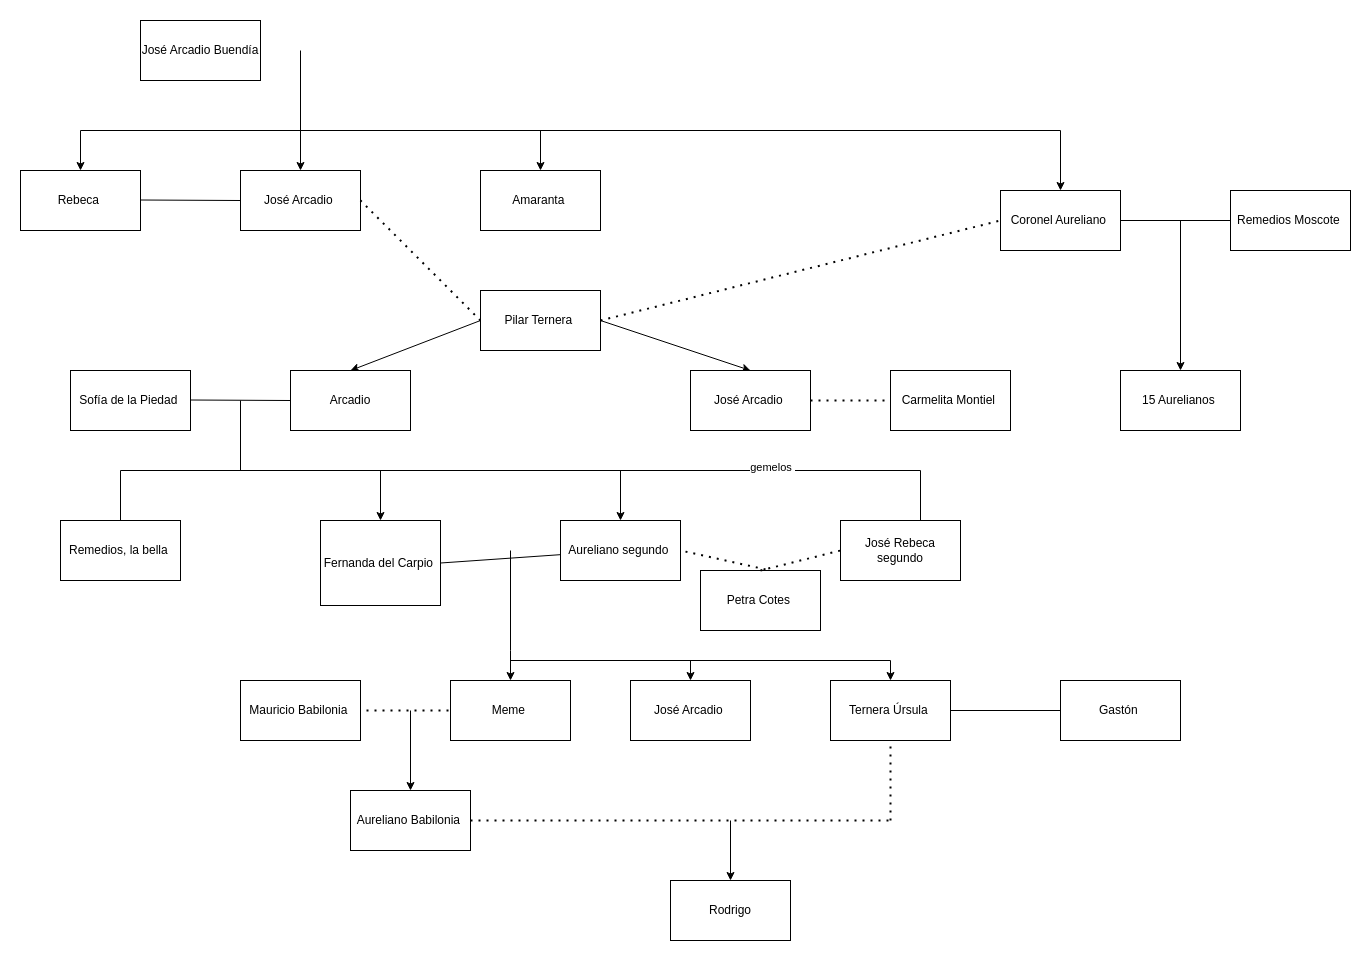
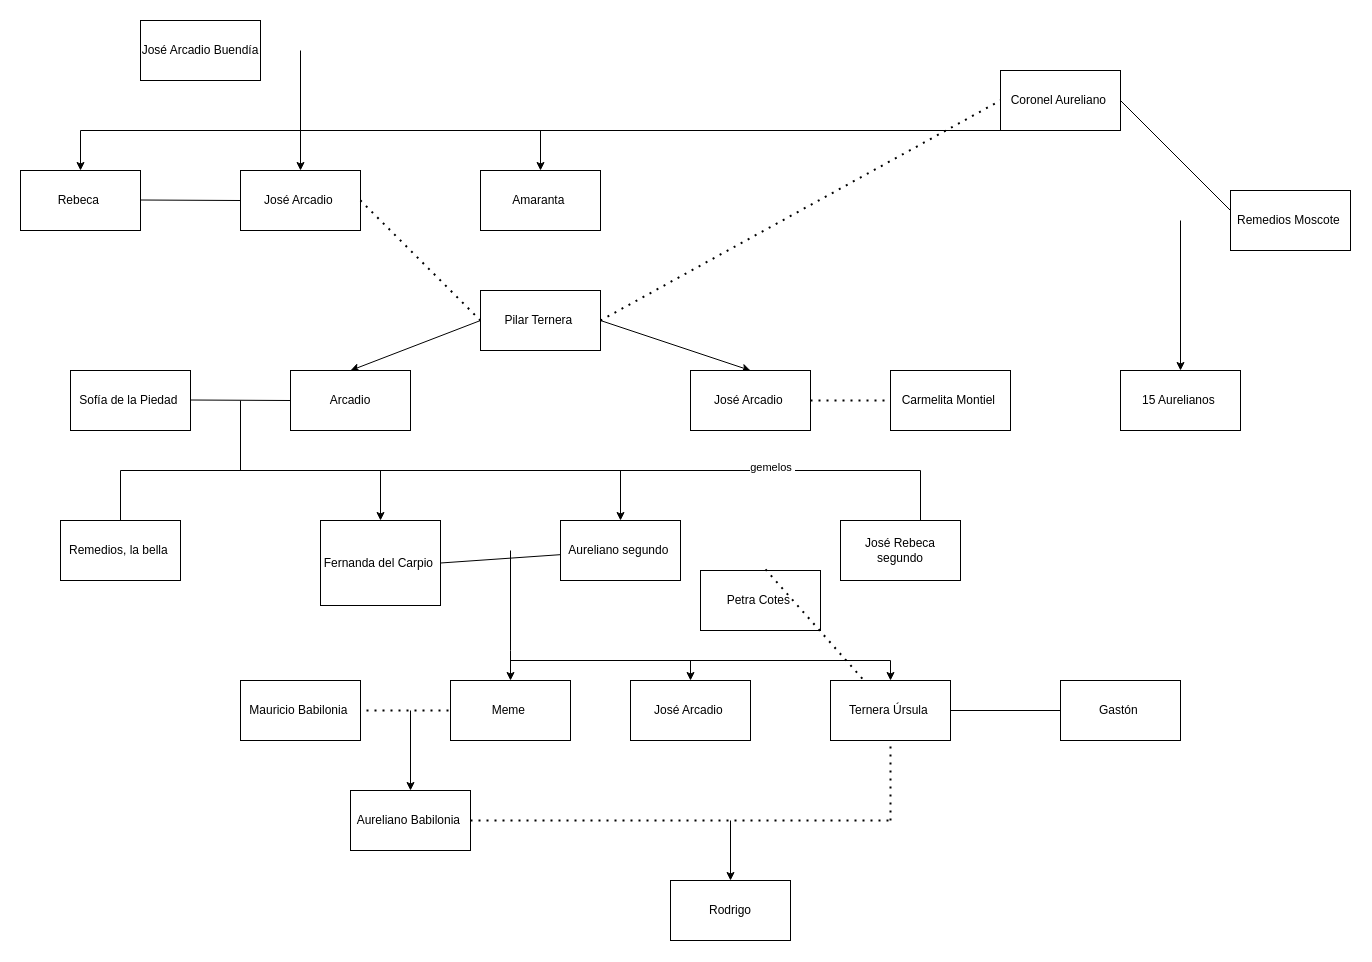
(1061, 221) -> (1061, 101)
(724, 560) -> (815, 625)
(801, 561) -> none
